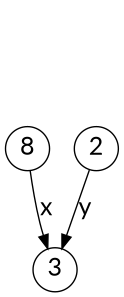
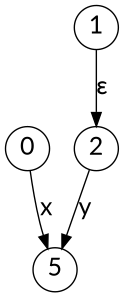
none -> (96, 28)
(28, 149) -> (28, 149)
(55, 270) -> (55, 270)
